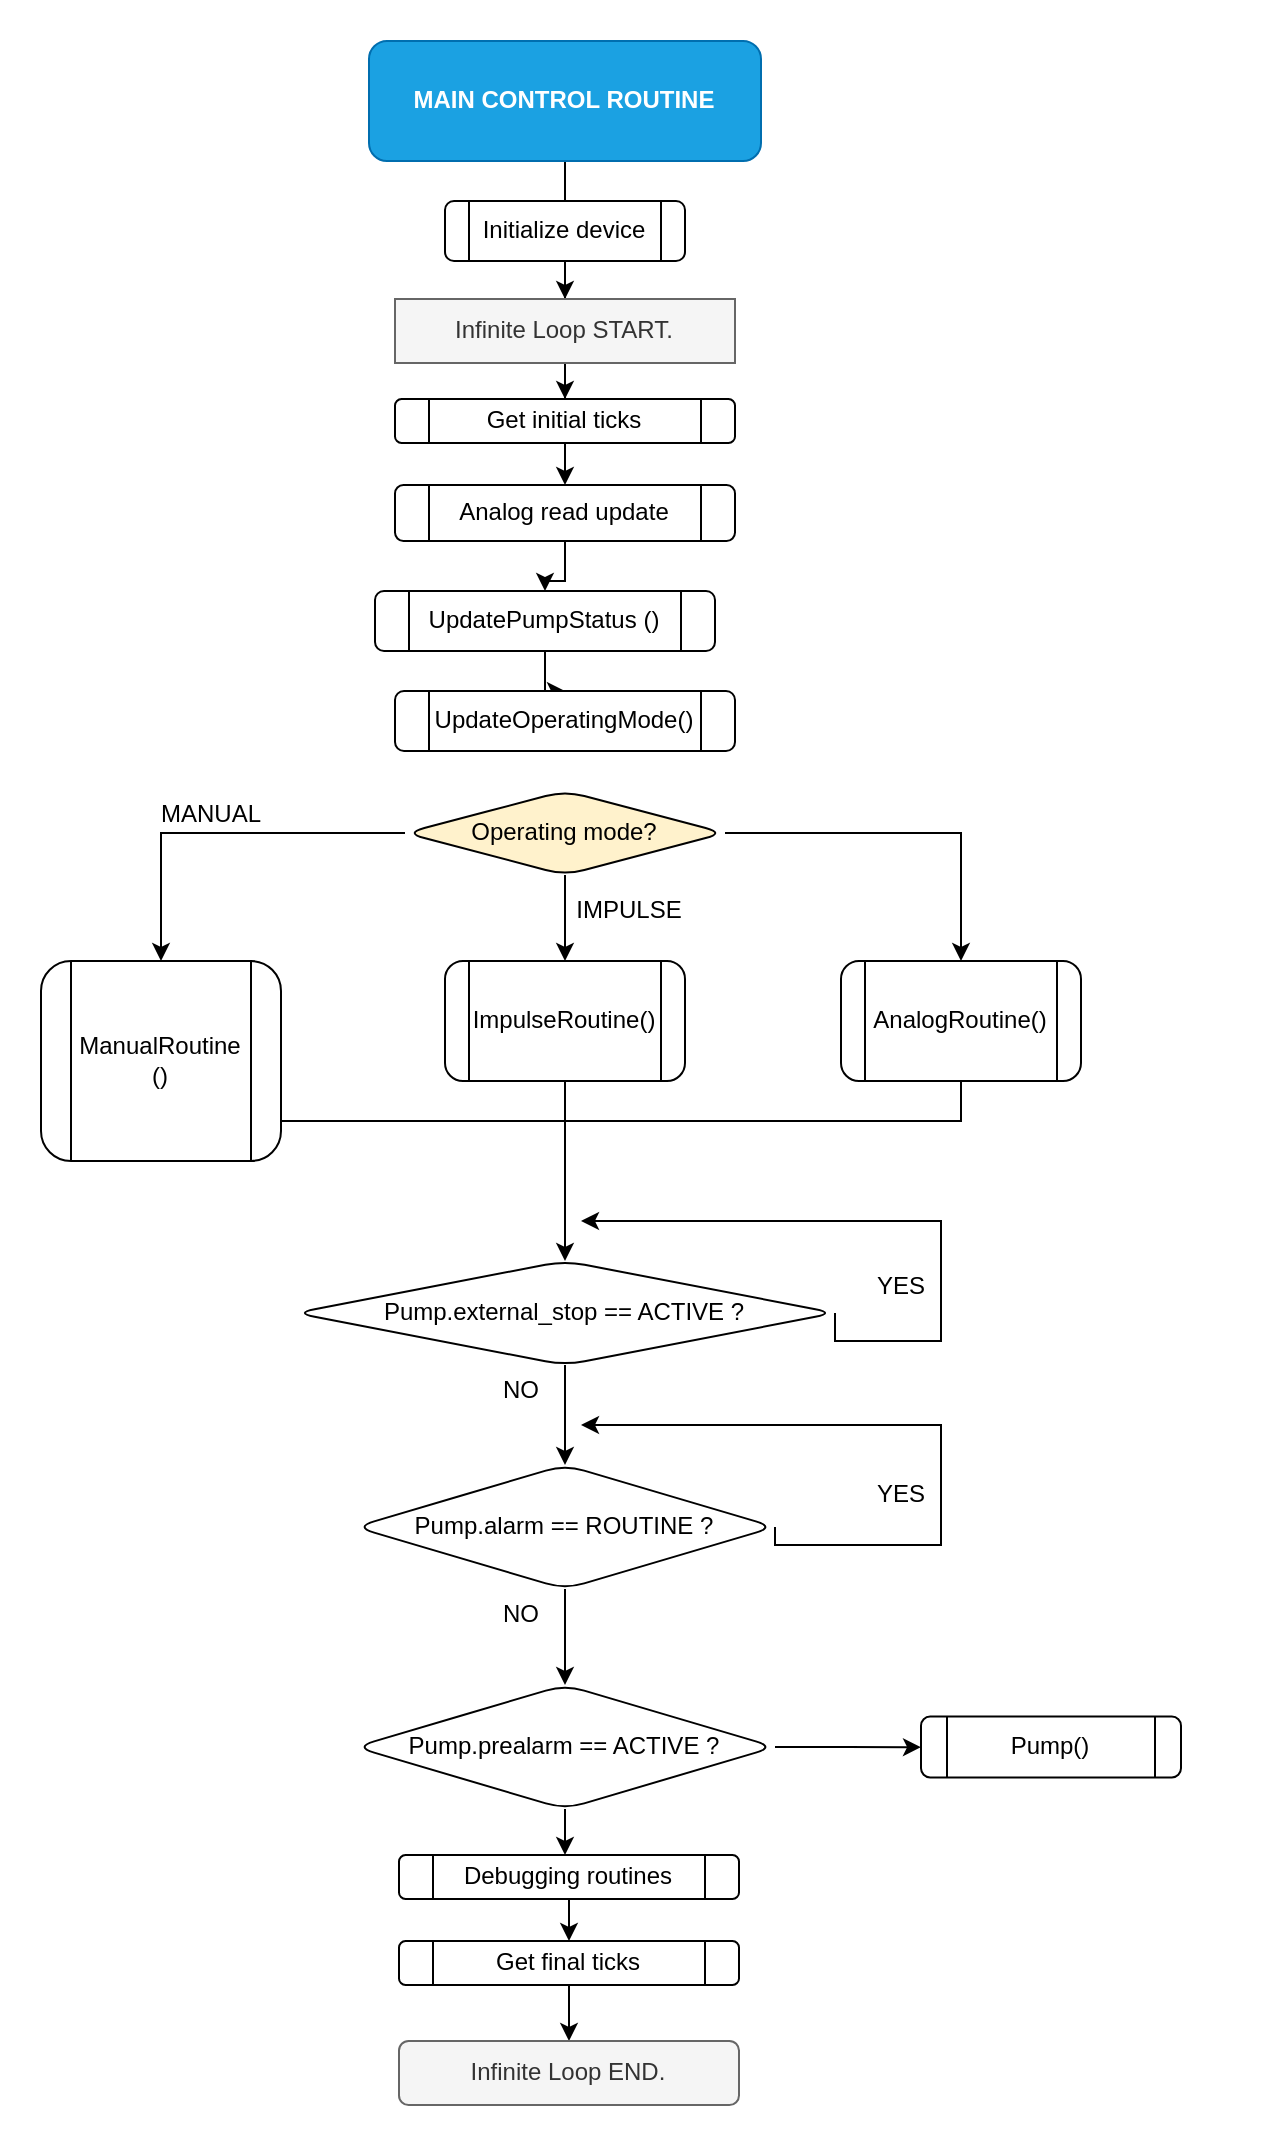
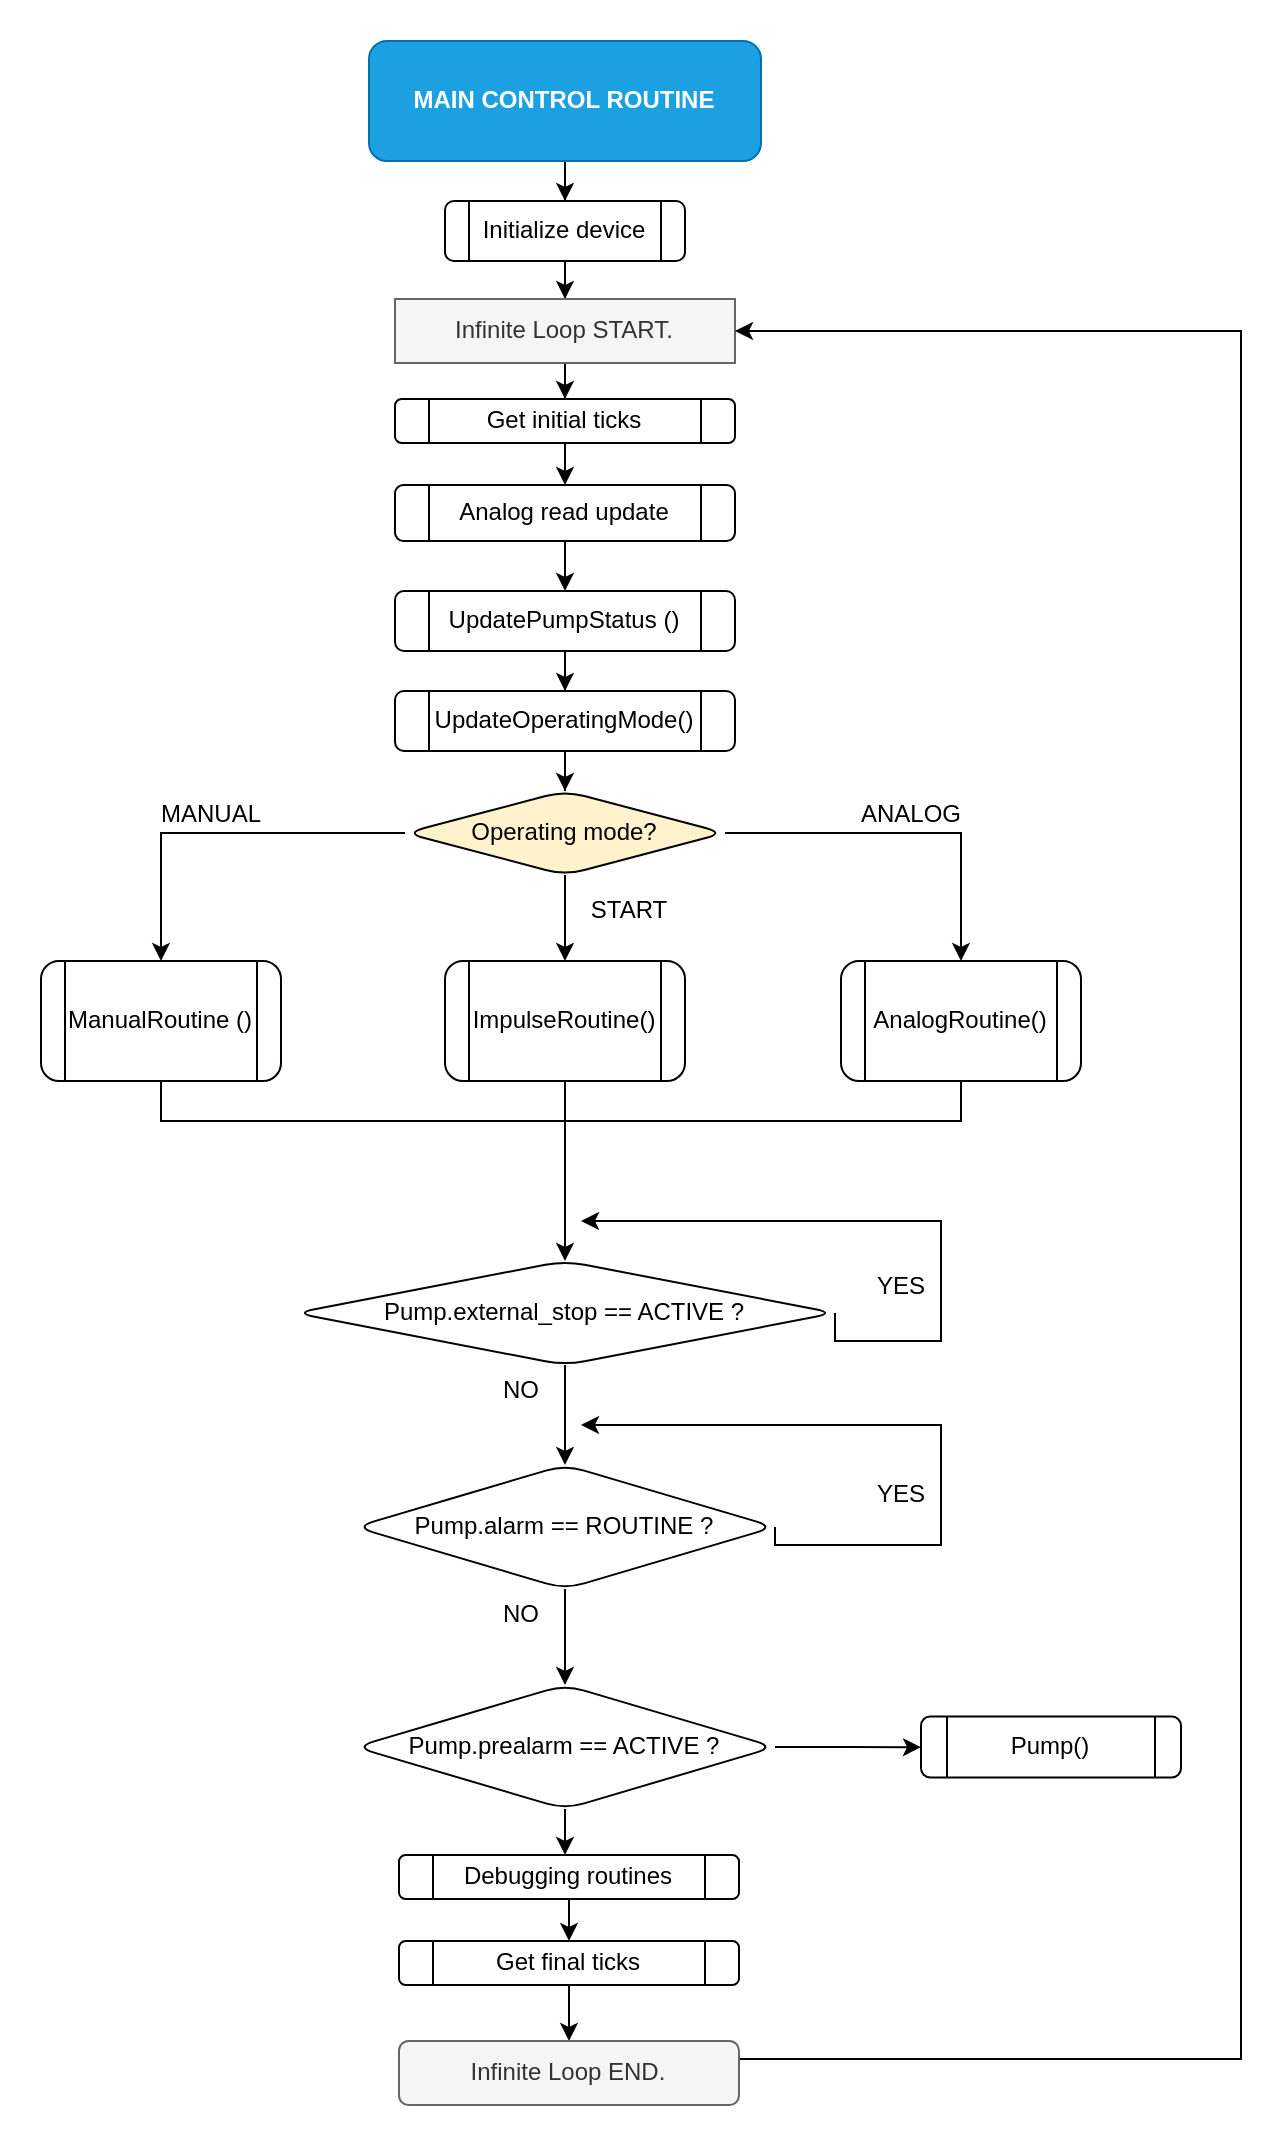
(565, 191) -> (565, 186)
(545, 621) -> (565, 621)
none -> (565, 778)
none -> (911, 815)
(630, 911) -> (630, 911)
(161, 1061) -> (161, 1021)
none -> (1241, 1200)
